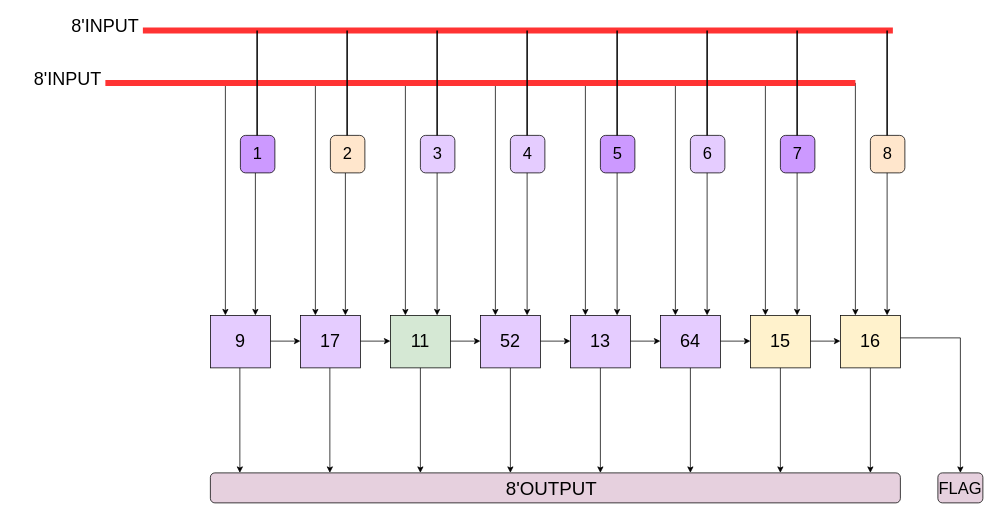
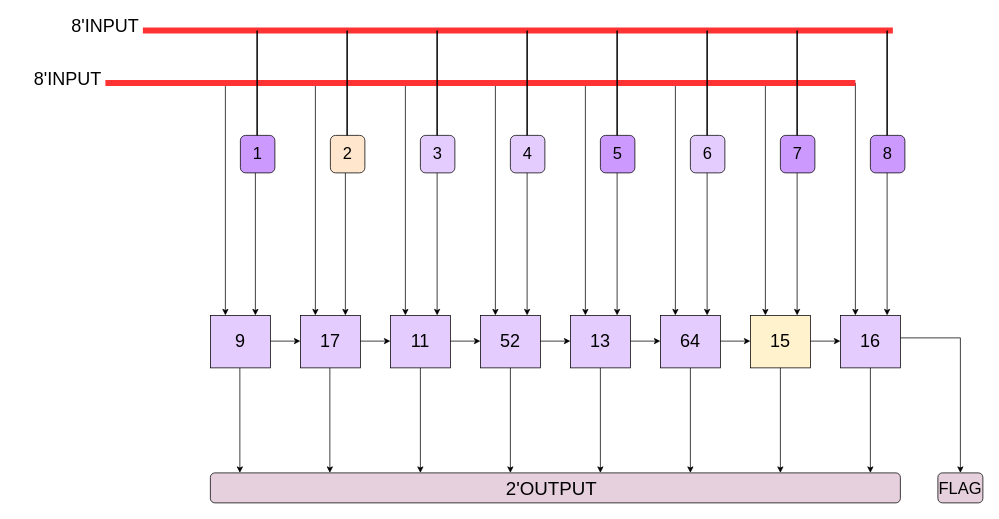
(888, 154) -> (888, 154)
(420, 342) -> (420, 342)
(870, 342) -> (870, 342)
(552, 488) -> (552, 488)
